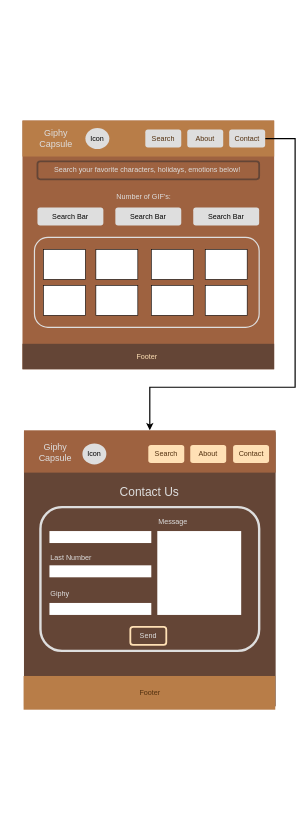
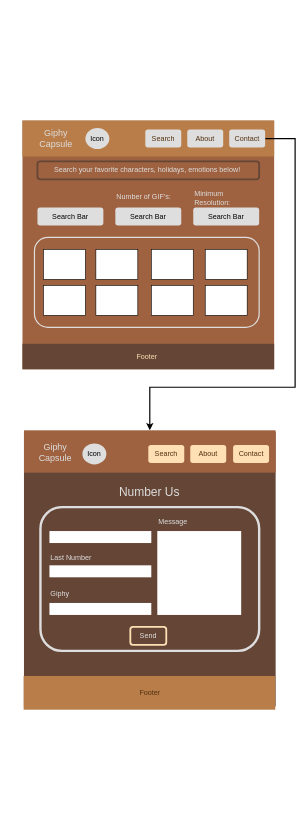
none -> (212, 198)
(150, 492) -> (150, 492)
